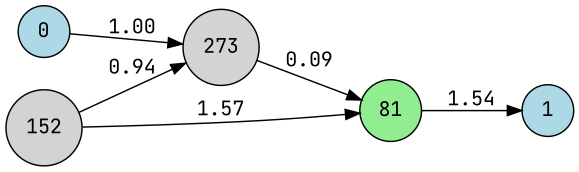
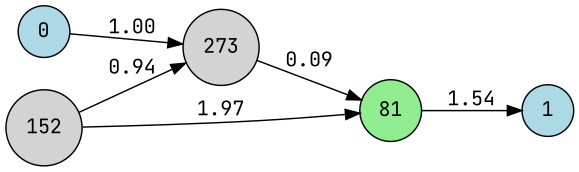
(221, 110) -> (221, 110)
